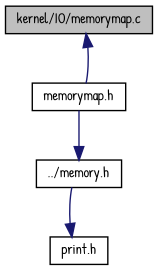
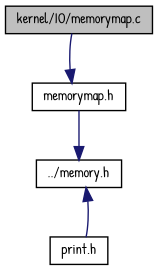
(88, 65) -> (70, 52)
(70, 205) -> (88, 219)
